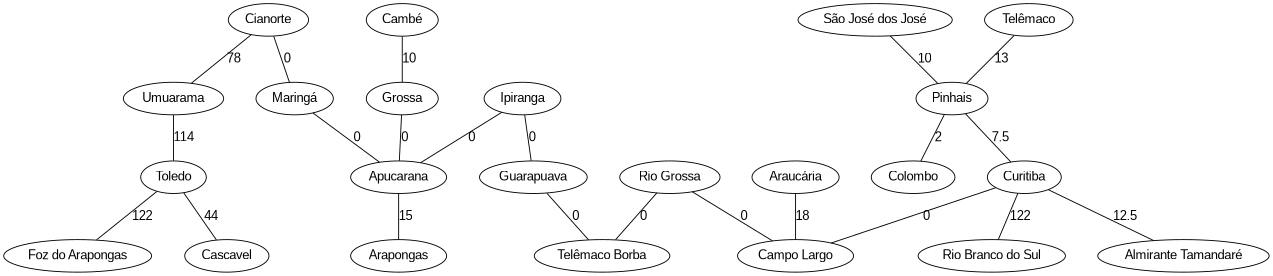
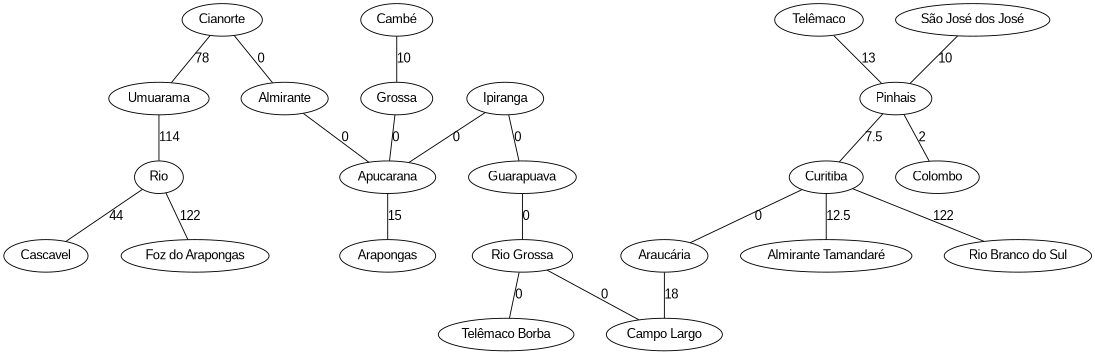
(295, 99) -> (285, 99)
(174, 177) -> (159, 177)
(914, 215) -> (746, 216)
(568, 217) -> (522, 217)
